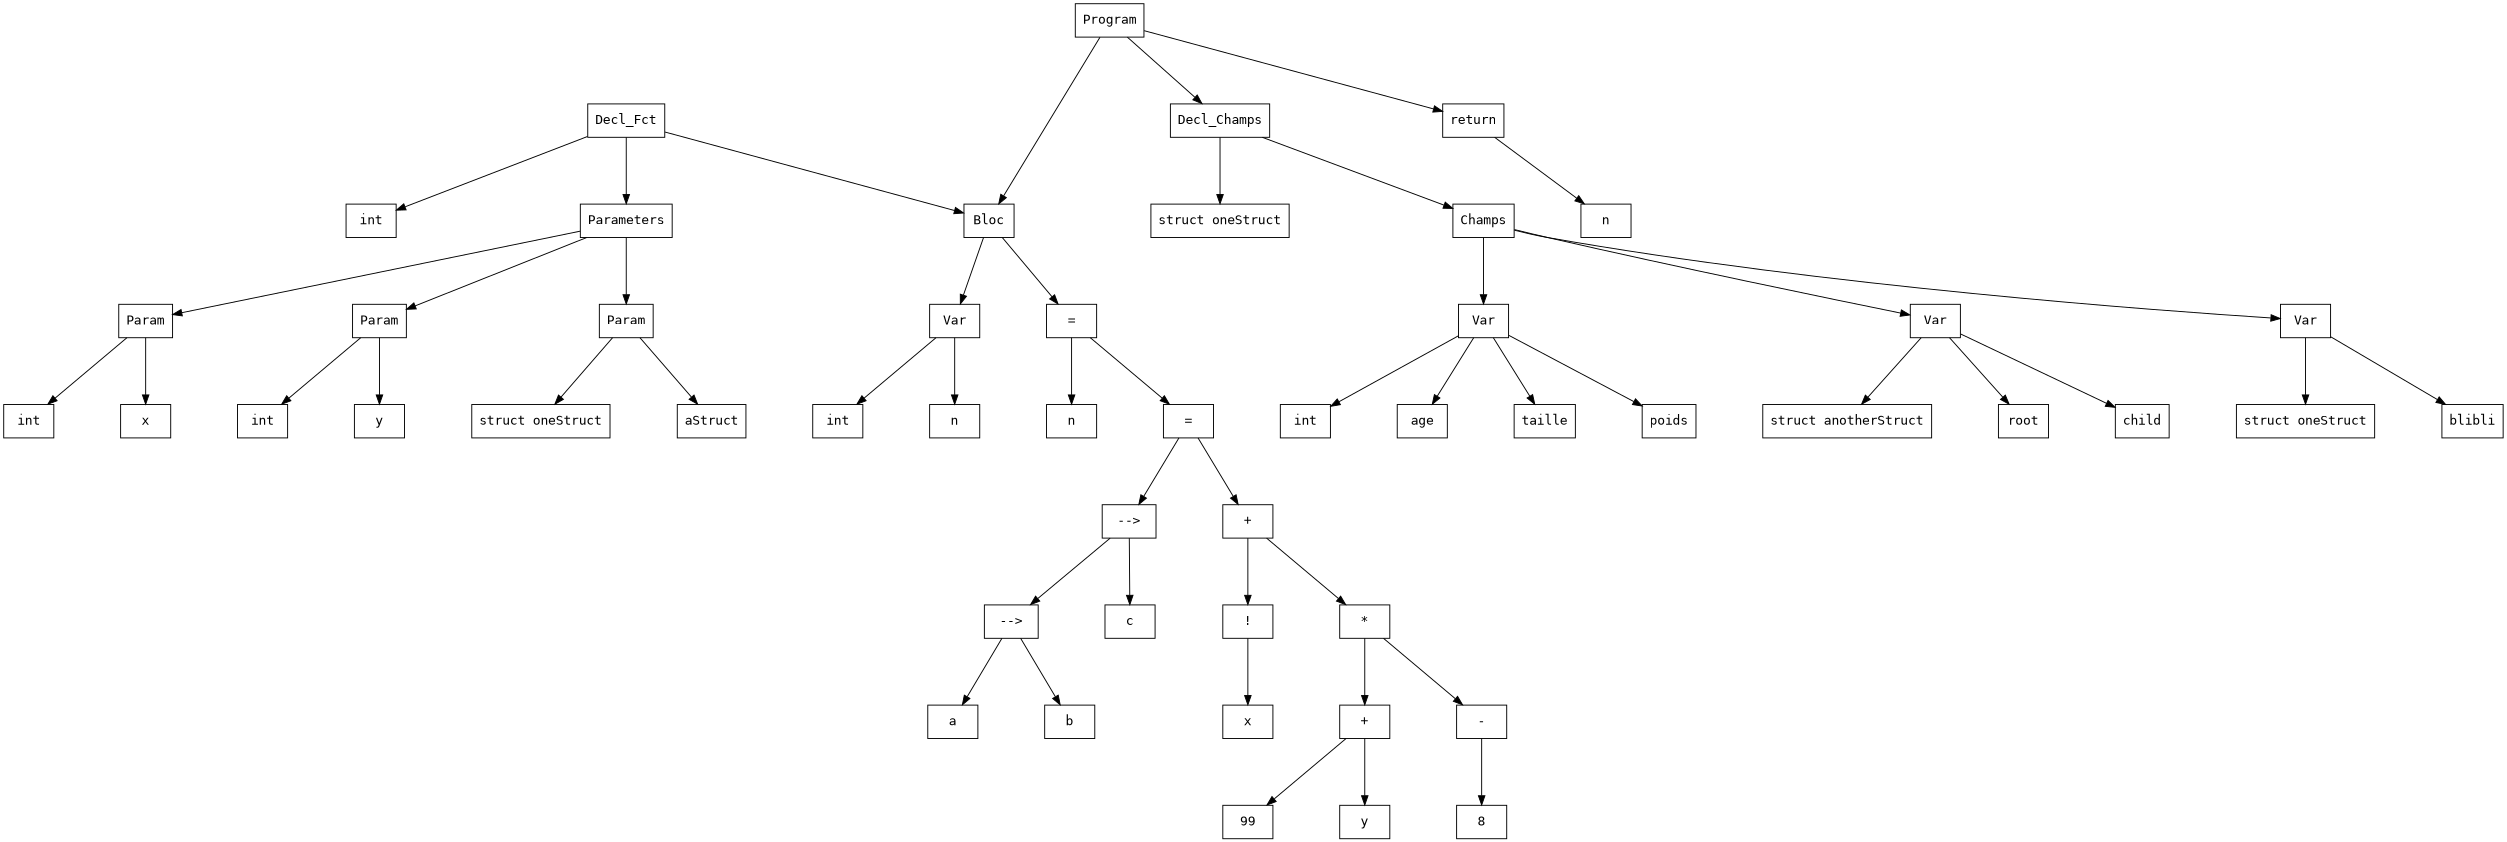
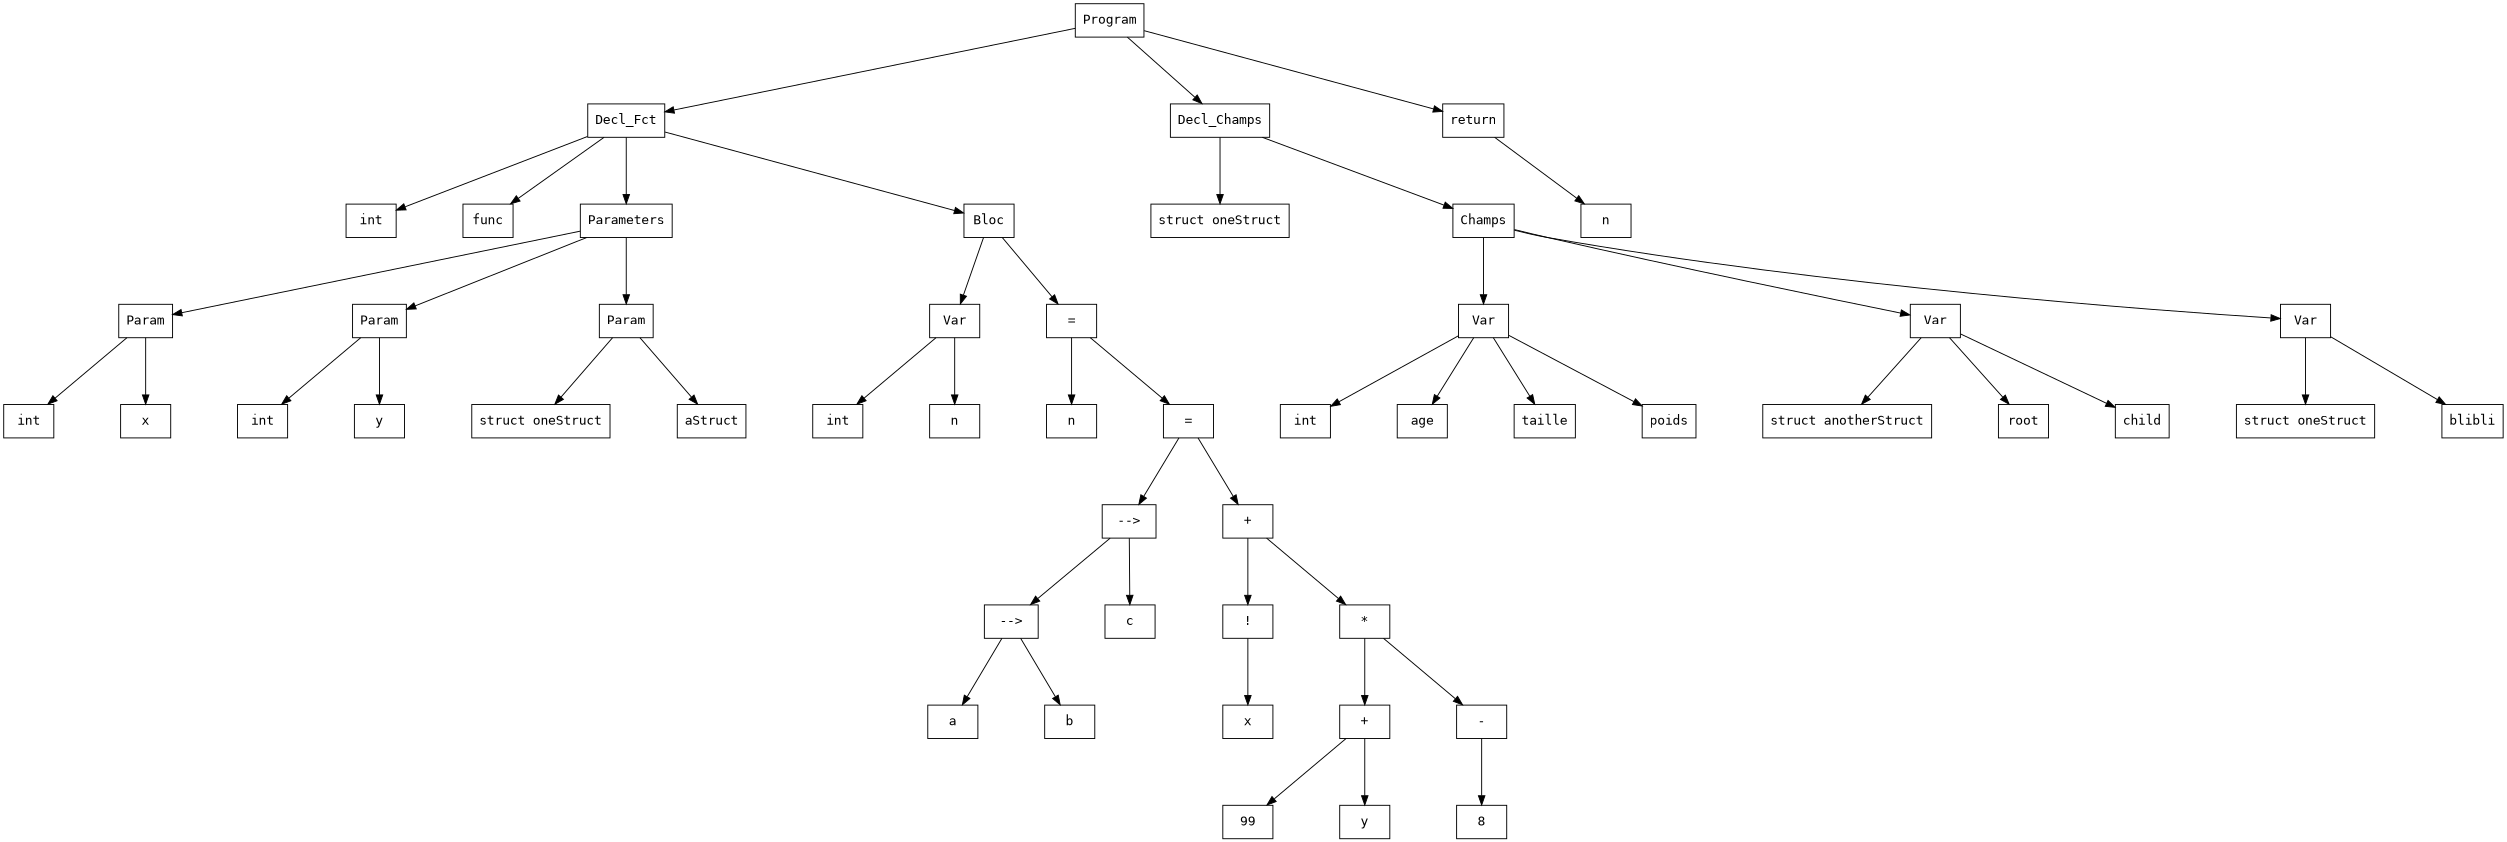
(1052, 117) -> (875, 69)
none -> (488, 221)
